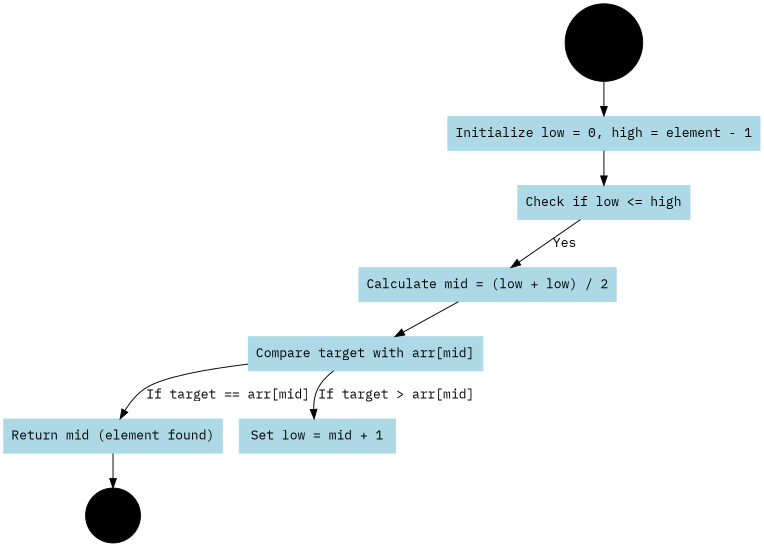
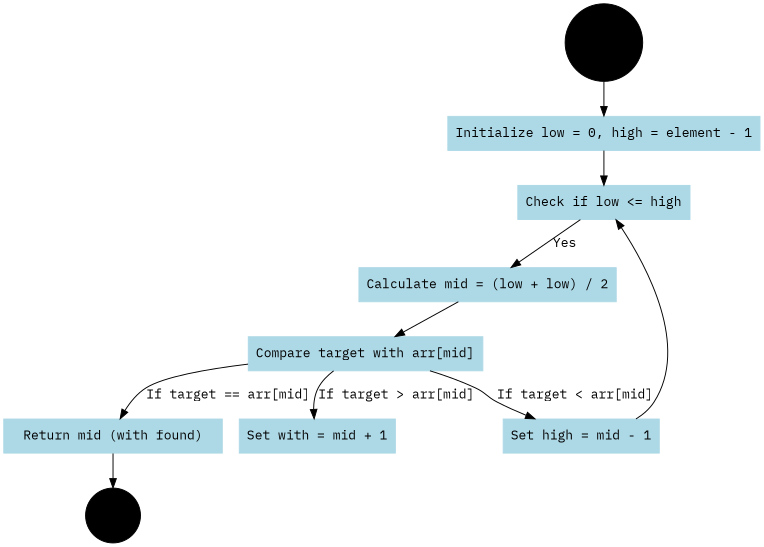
(113, 436) -> (113, 436)
(317, 436) -> (317, 436)
none -> (581, 436)
